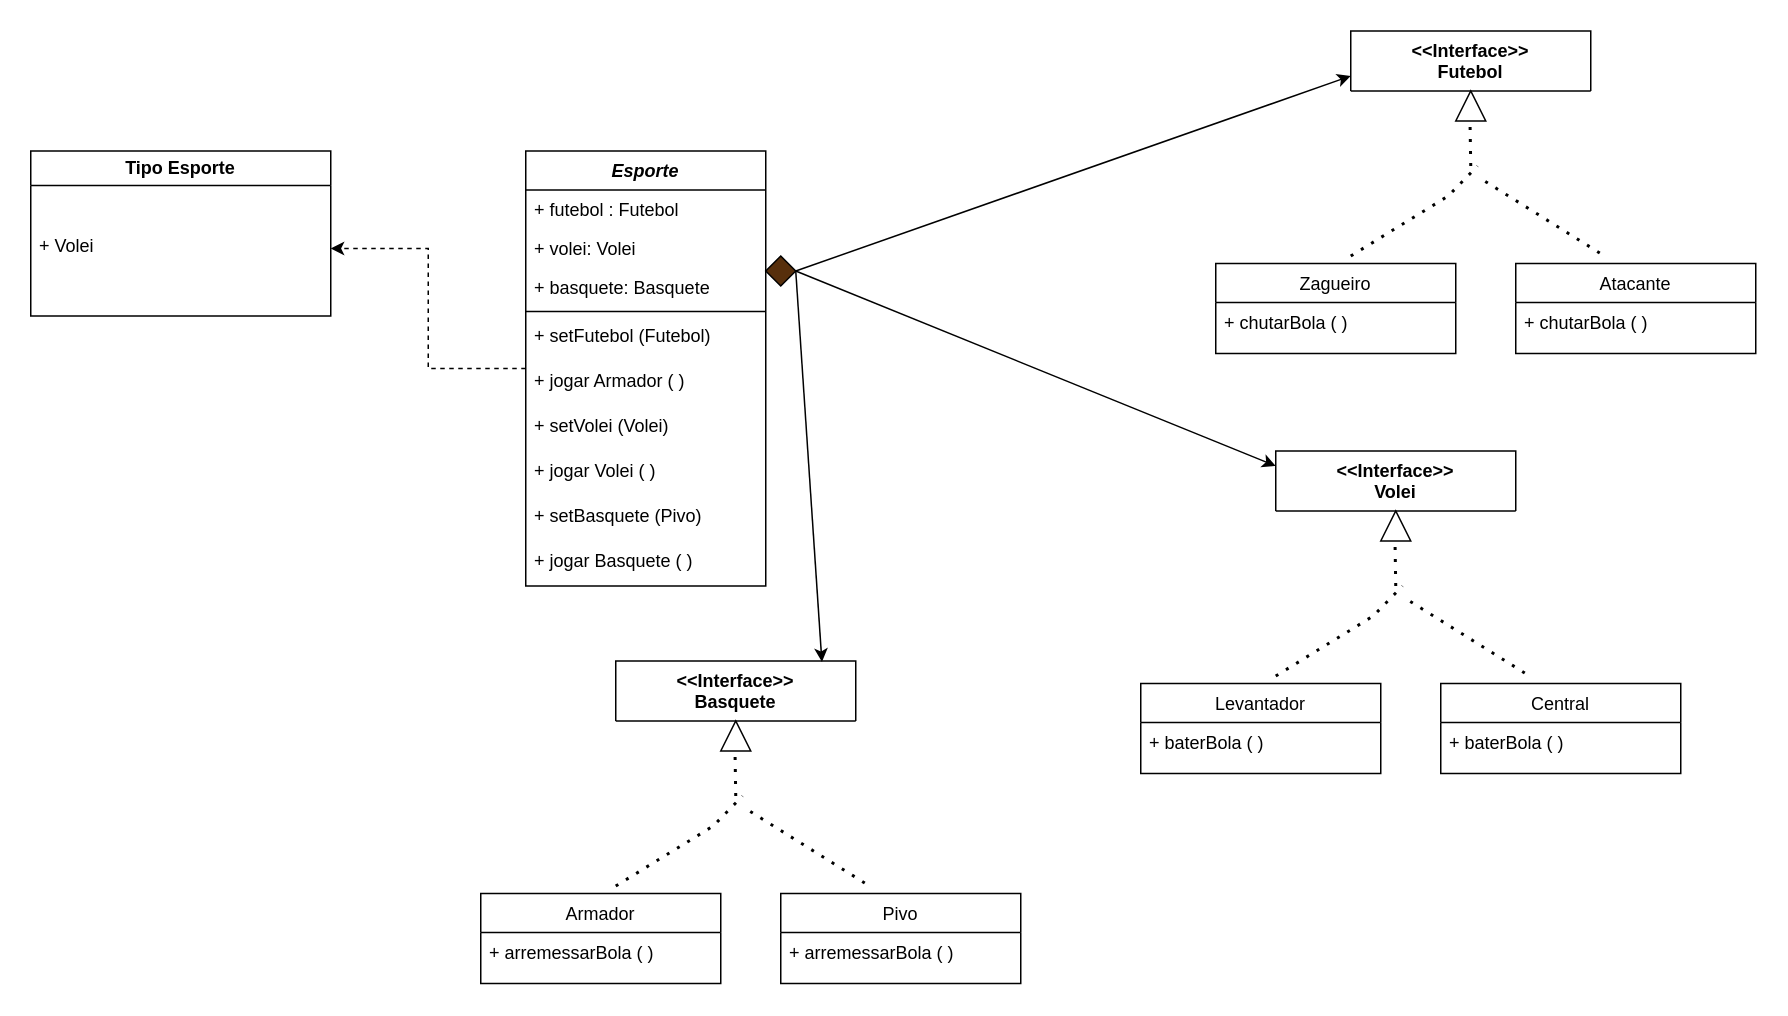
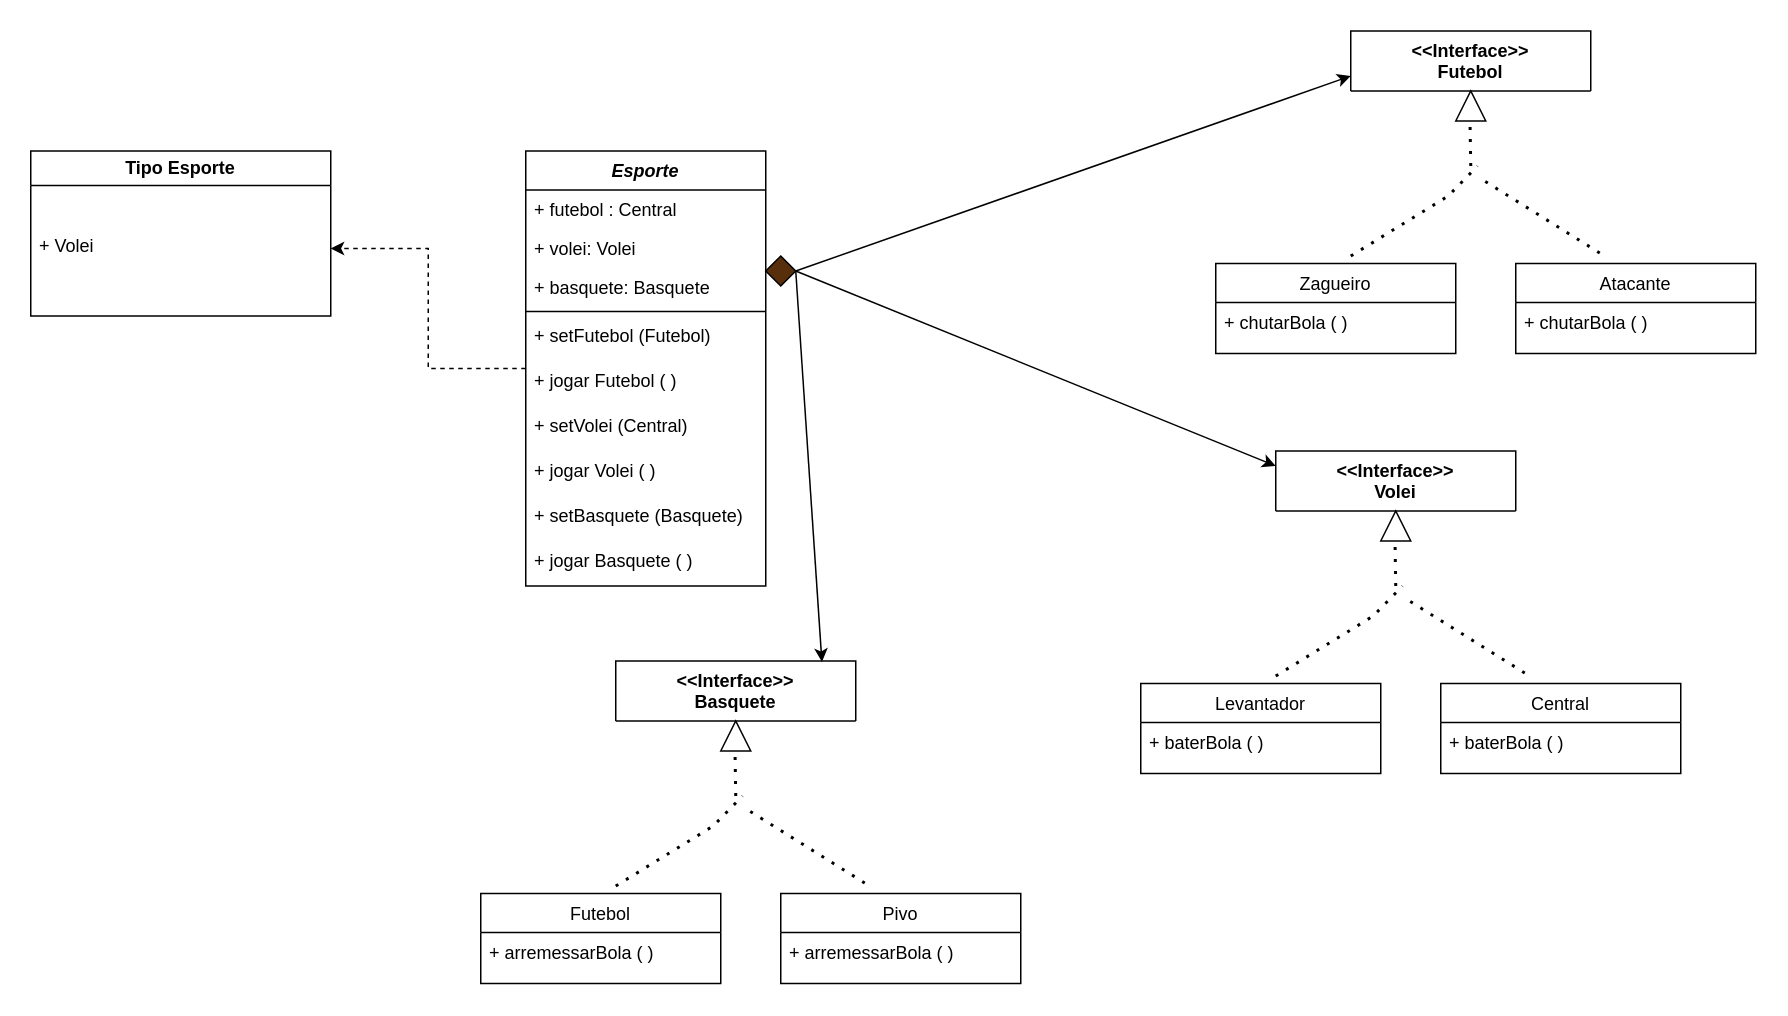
(616, 210) -> (616, 210)
(620, 381) -> (618, 381)
(611, 426) -> (623, 426)
(628, 516) -> (650, 516)
(600, 914) -> (600, 914)
